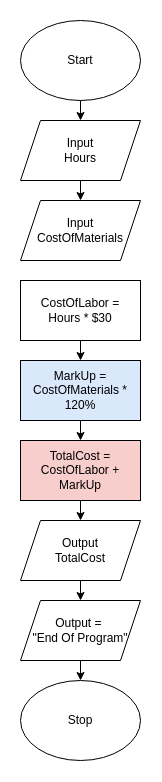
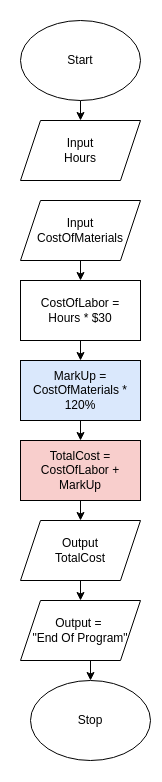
(81, 187) -> none
none -> (81, 267)
(81, 721) -> (91, 721)
